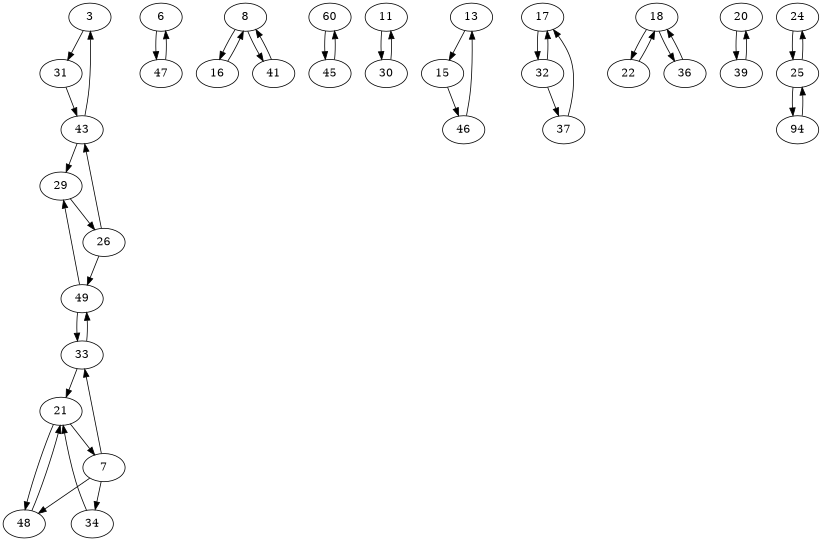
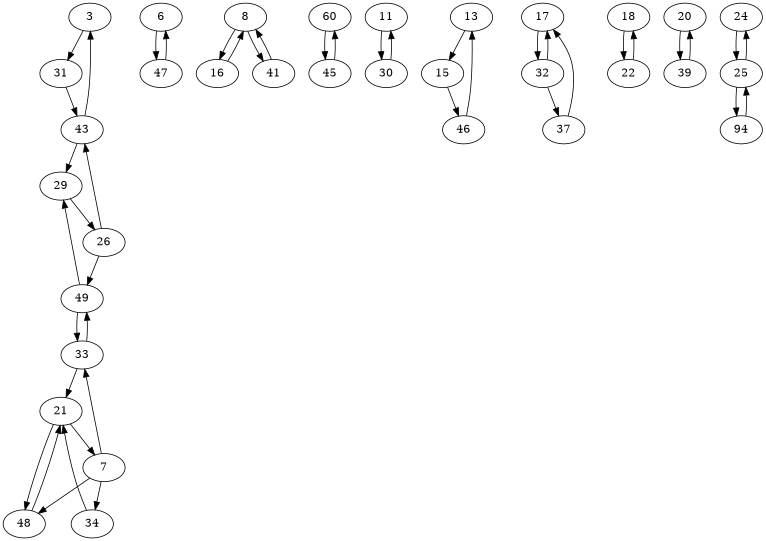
(685, 74) -> none
